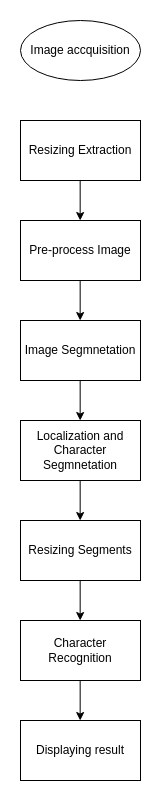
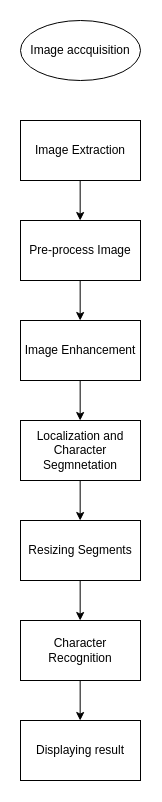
(81, 151) -> (81, 151)
(81, 351) -> (81, 351)
